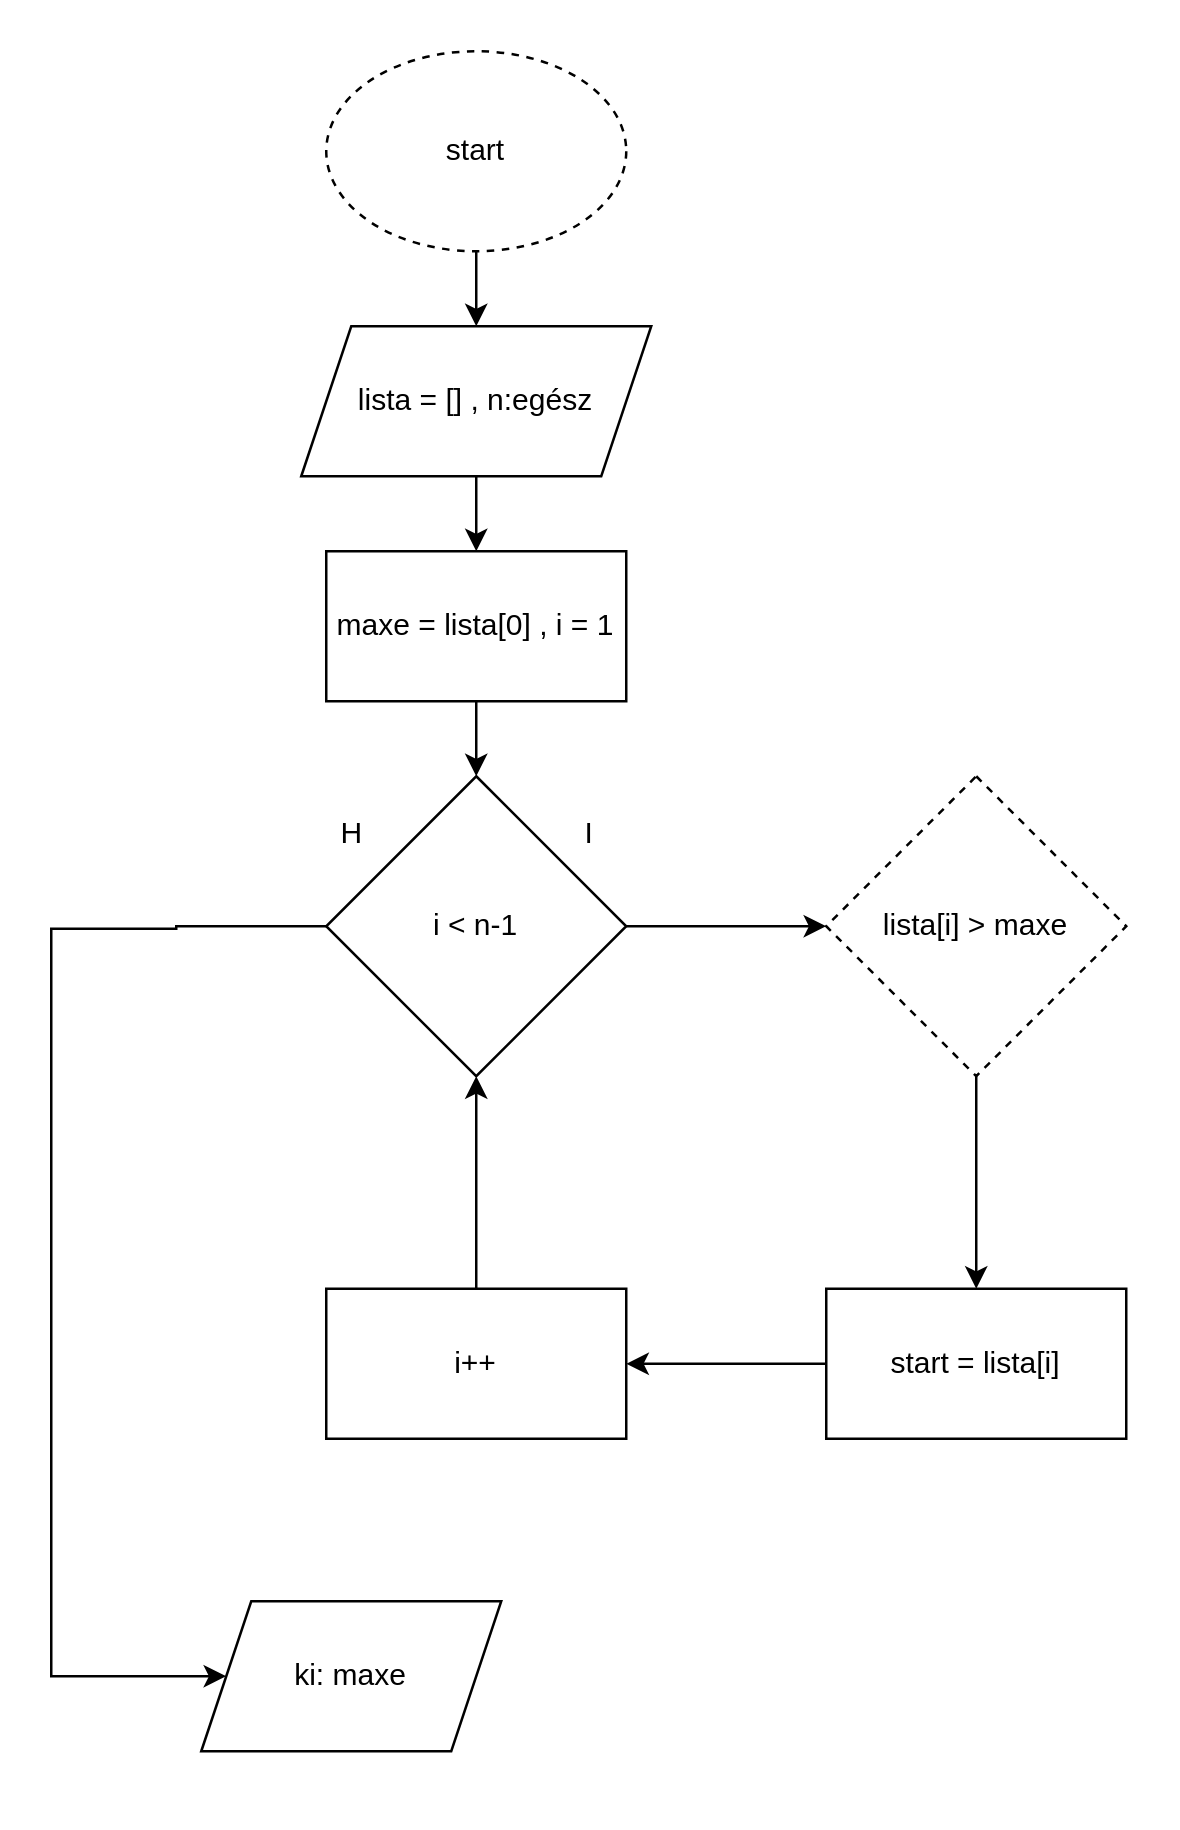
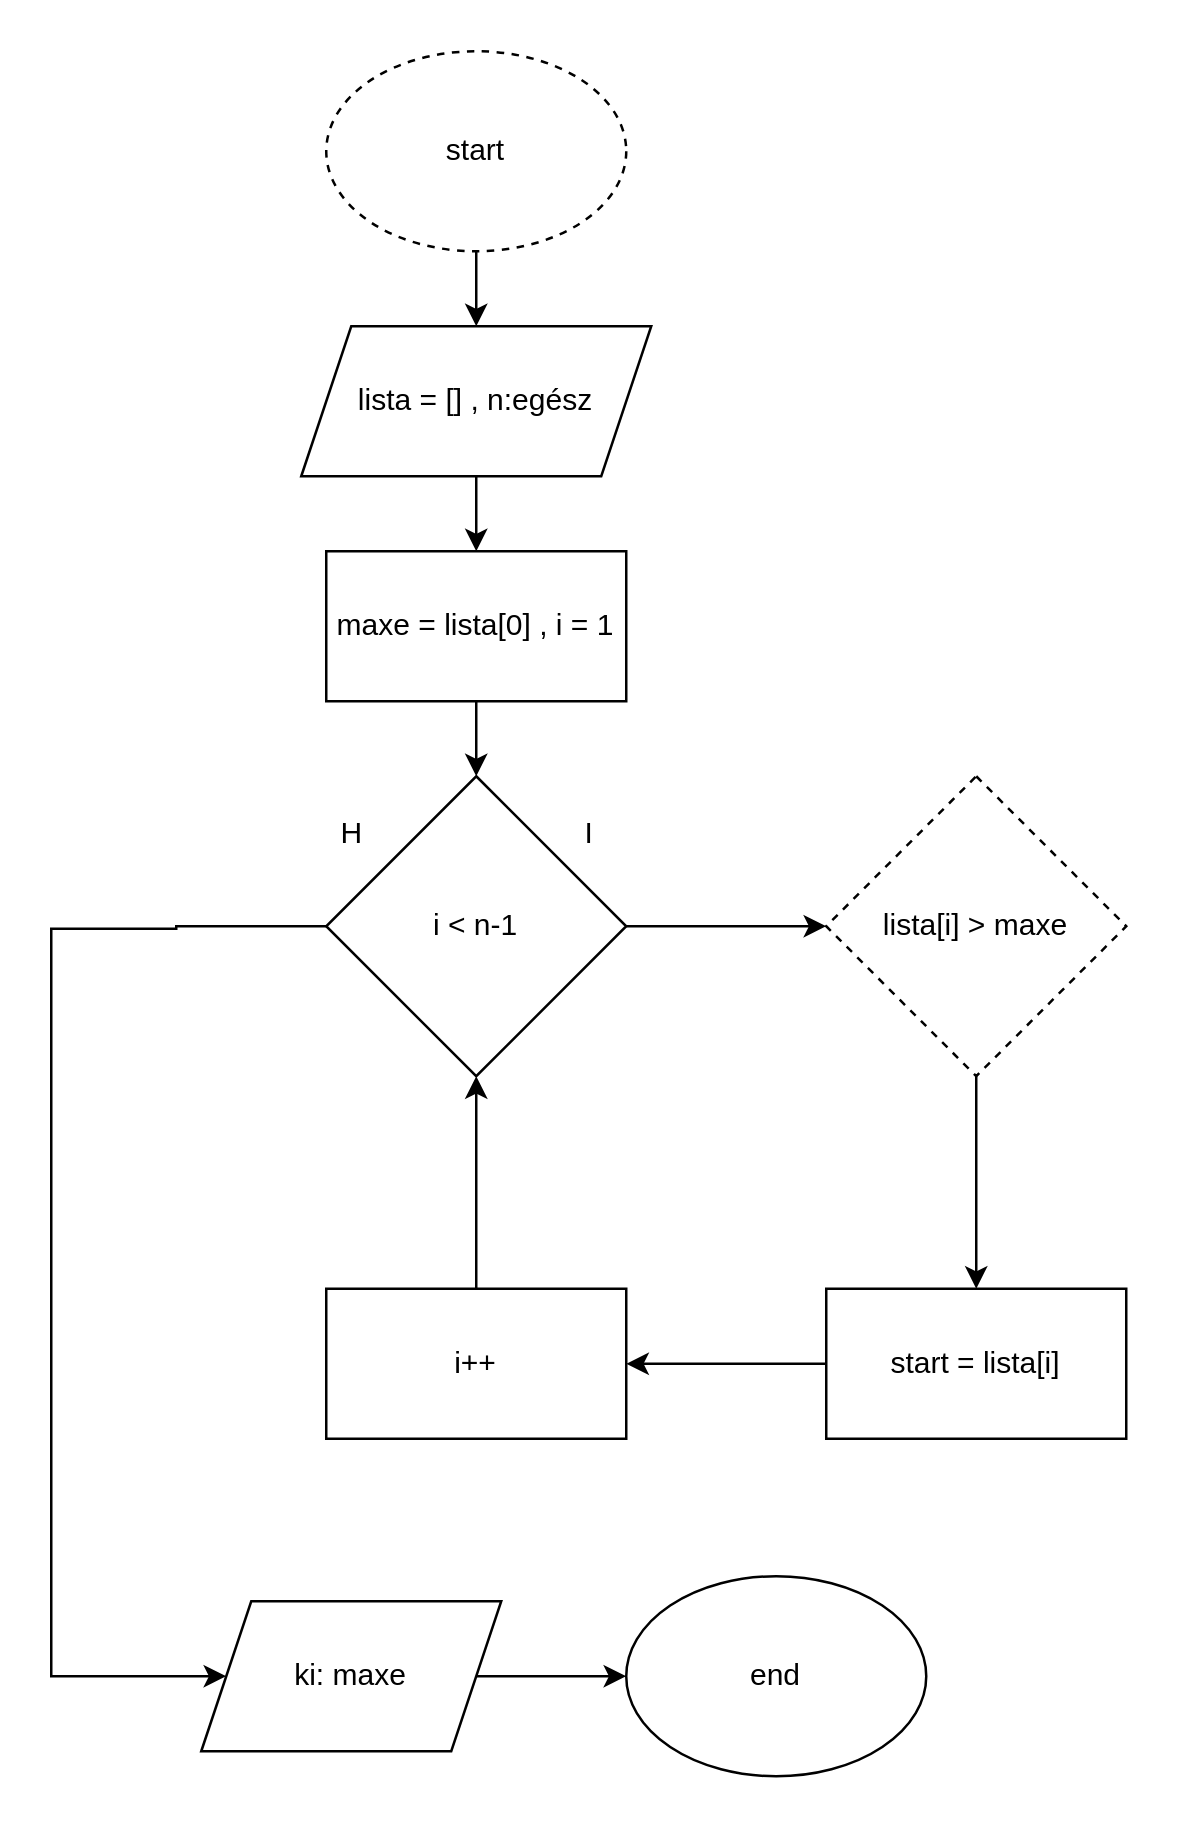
none -> (543, 1676)
none -> (776, 1676)
